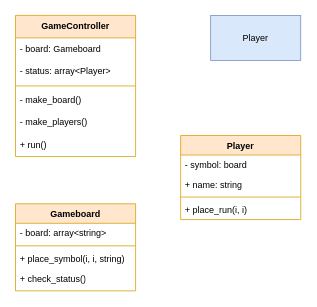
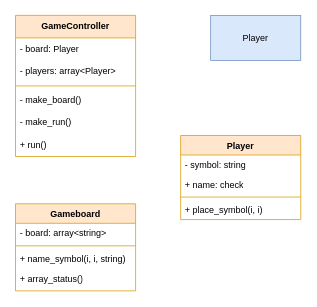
(62, 49) -> (53, 49)
(73, 72) -> (75, 72)
(58, 123) -> (49, 123)
(218, 166) -> (219, 166)
(215, 185) -> (214, 185)
(221, 211) -> (227, 211)
(76, 265) -> (76, 265)
(59, 279) -> (59, 279)
